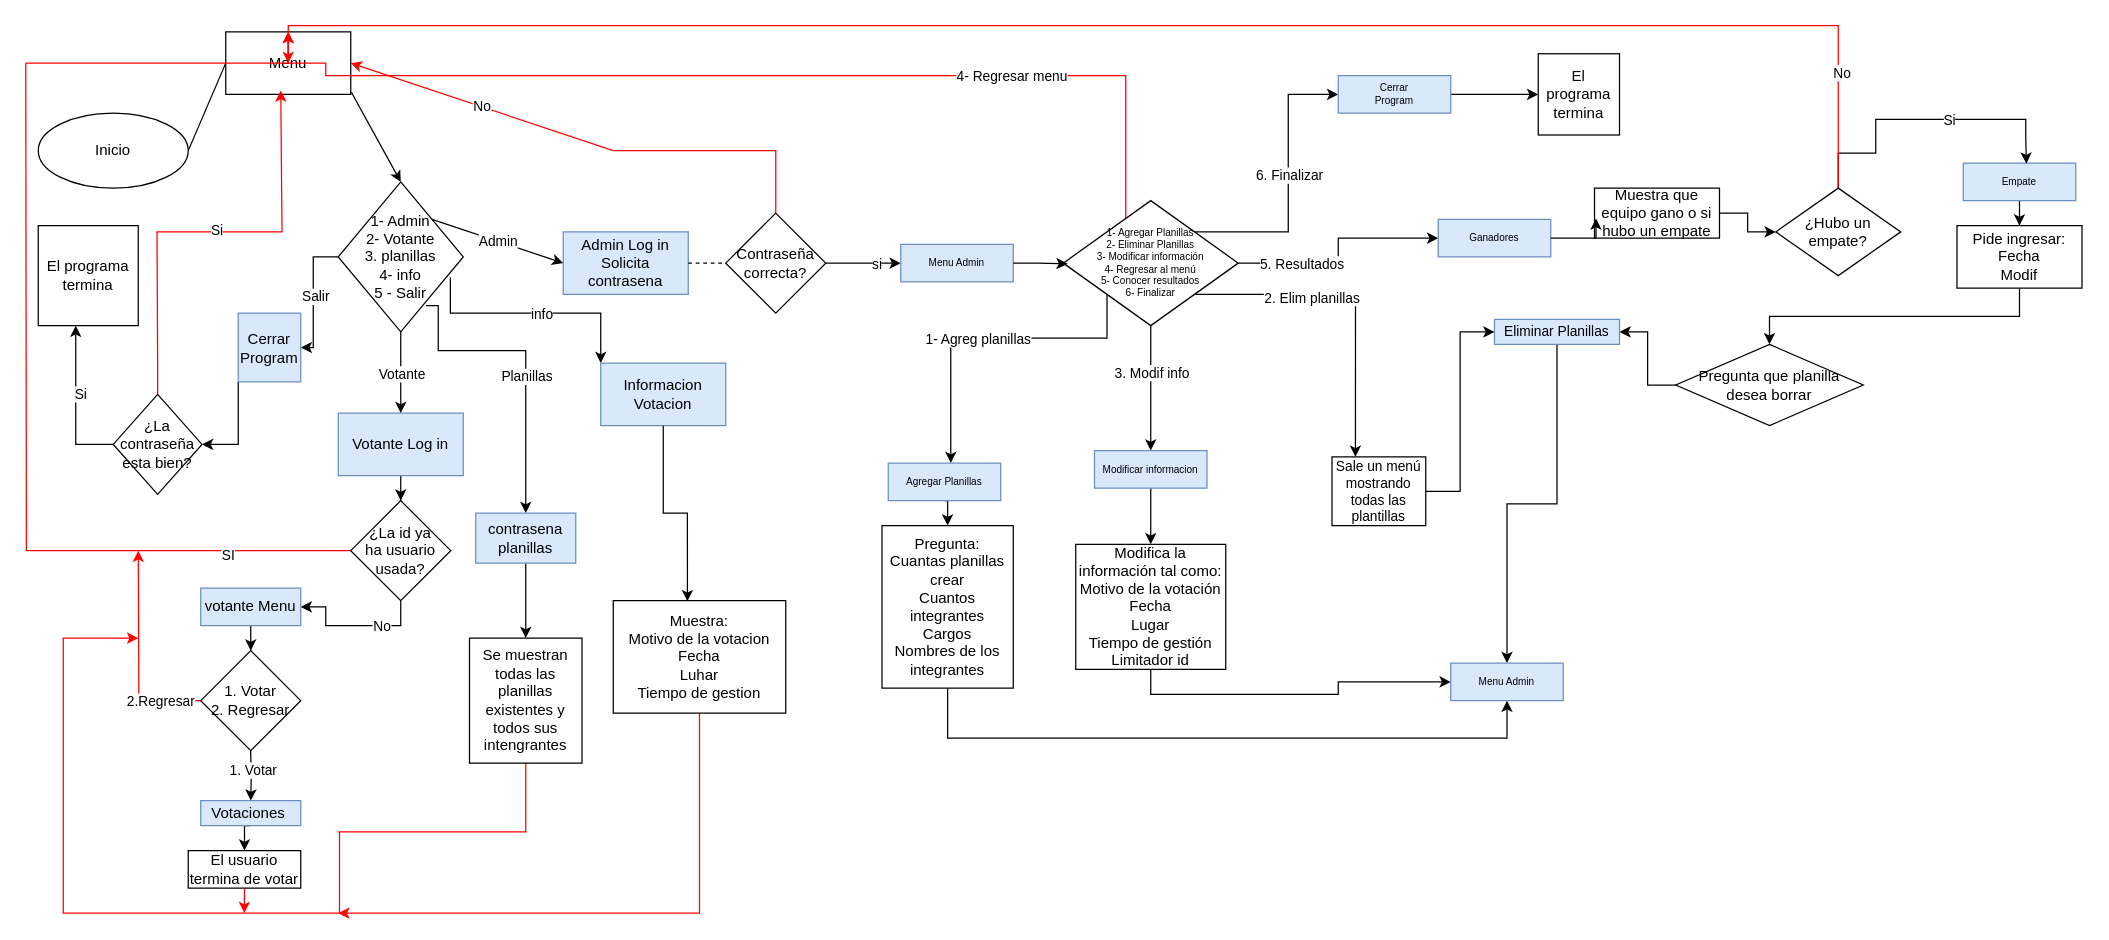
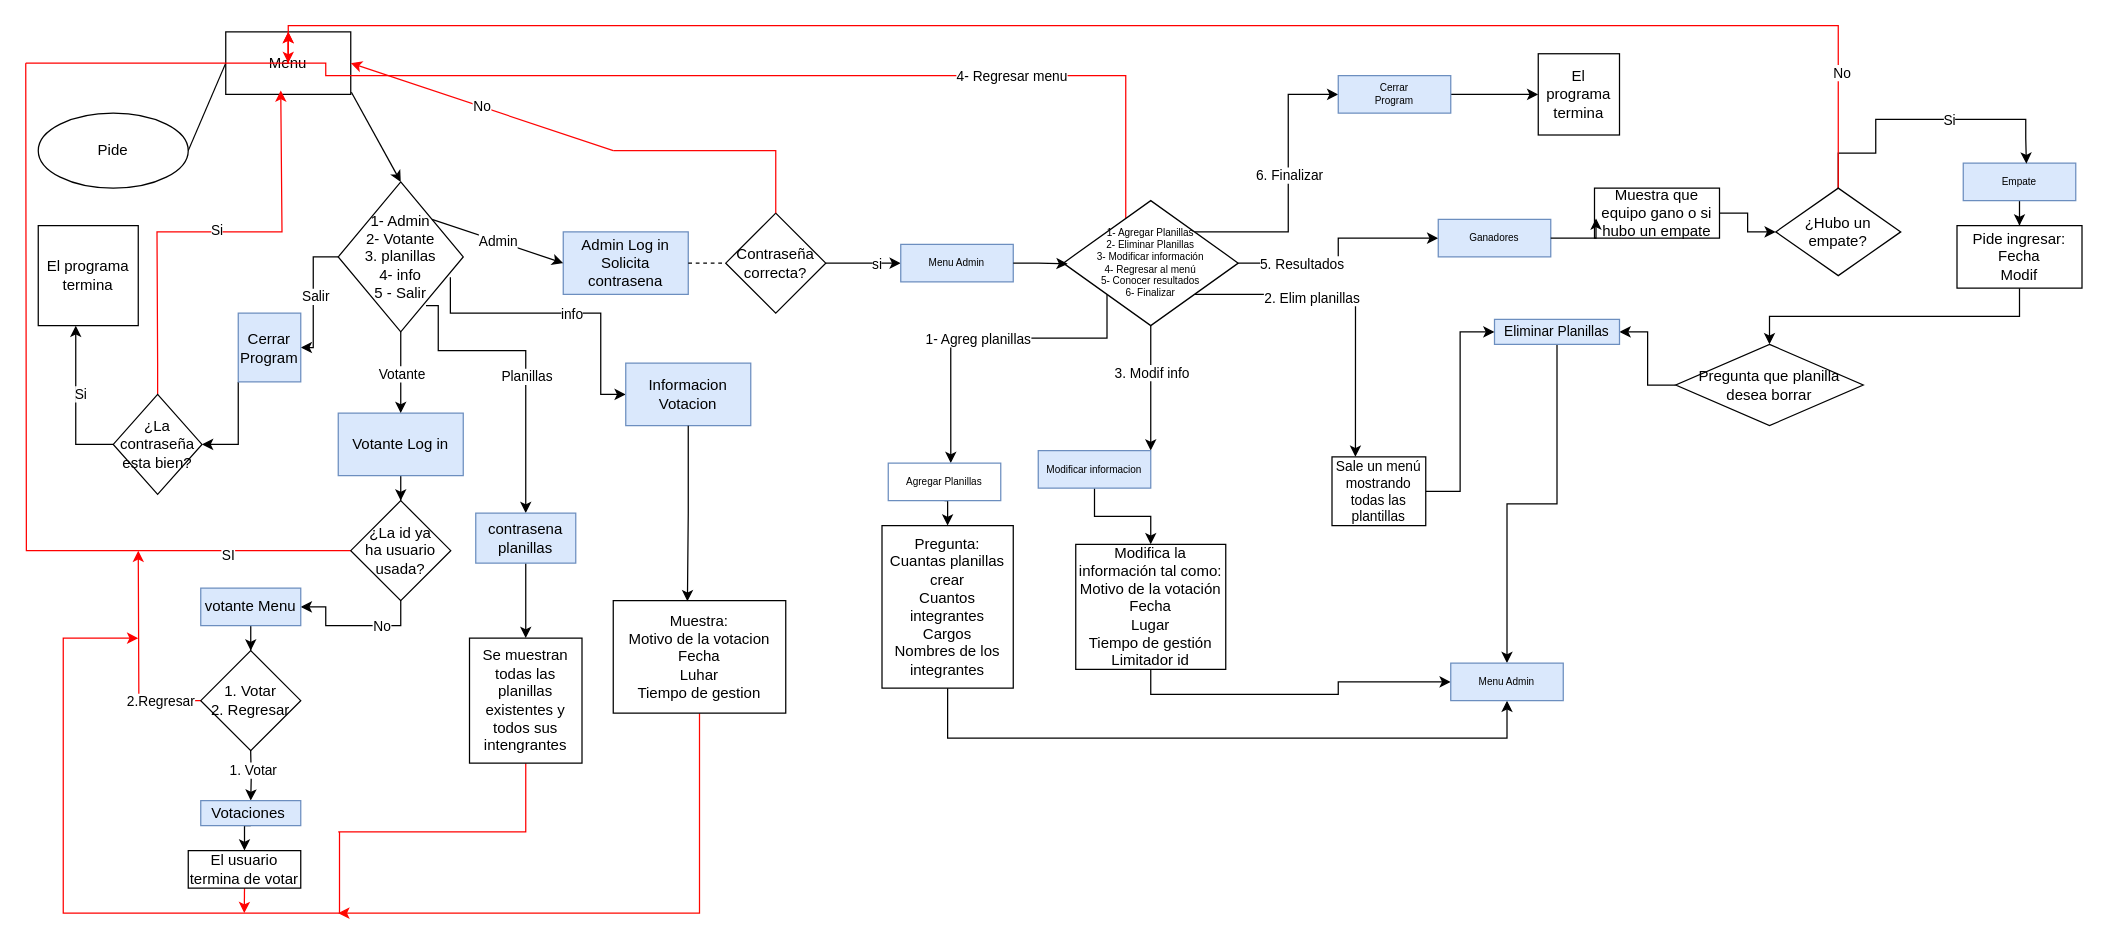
(113, 151) -> (113, 151)
(663, 394) -> (688, 394)
(1151, 469) -> (1094, 469)
(944, 482) -> (944, 482)
